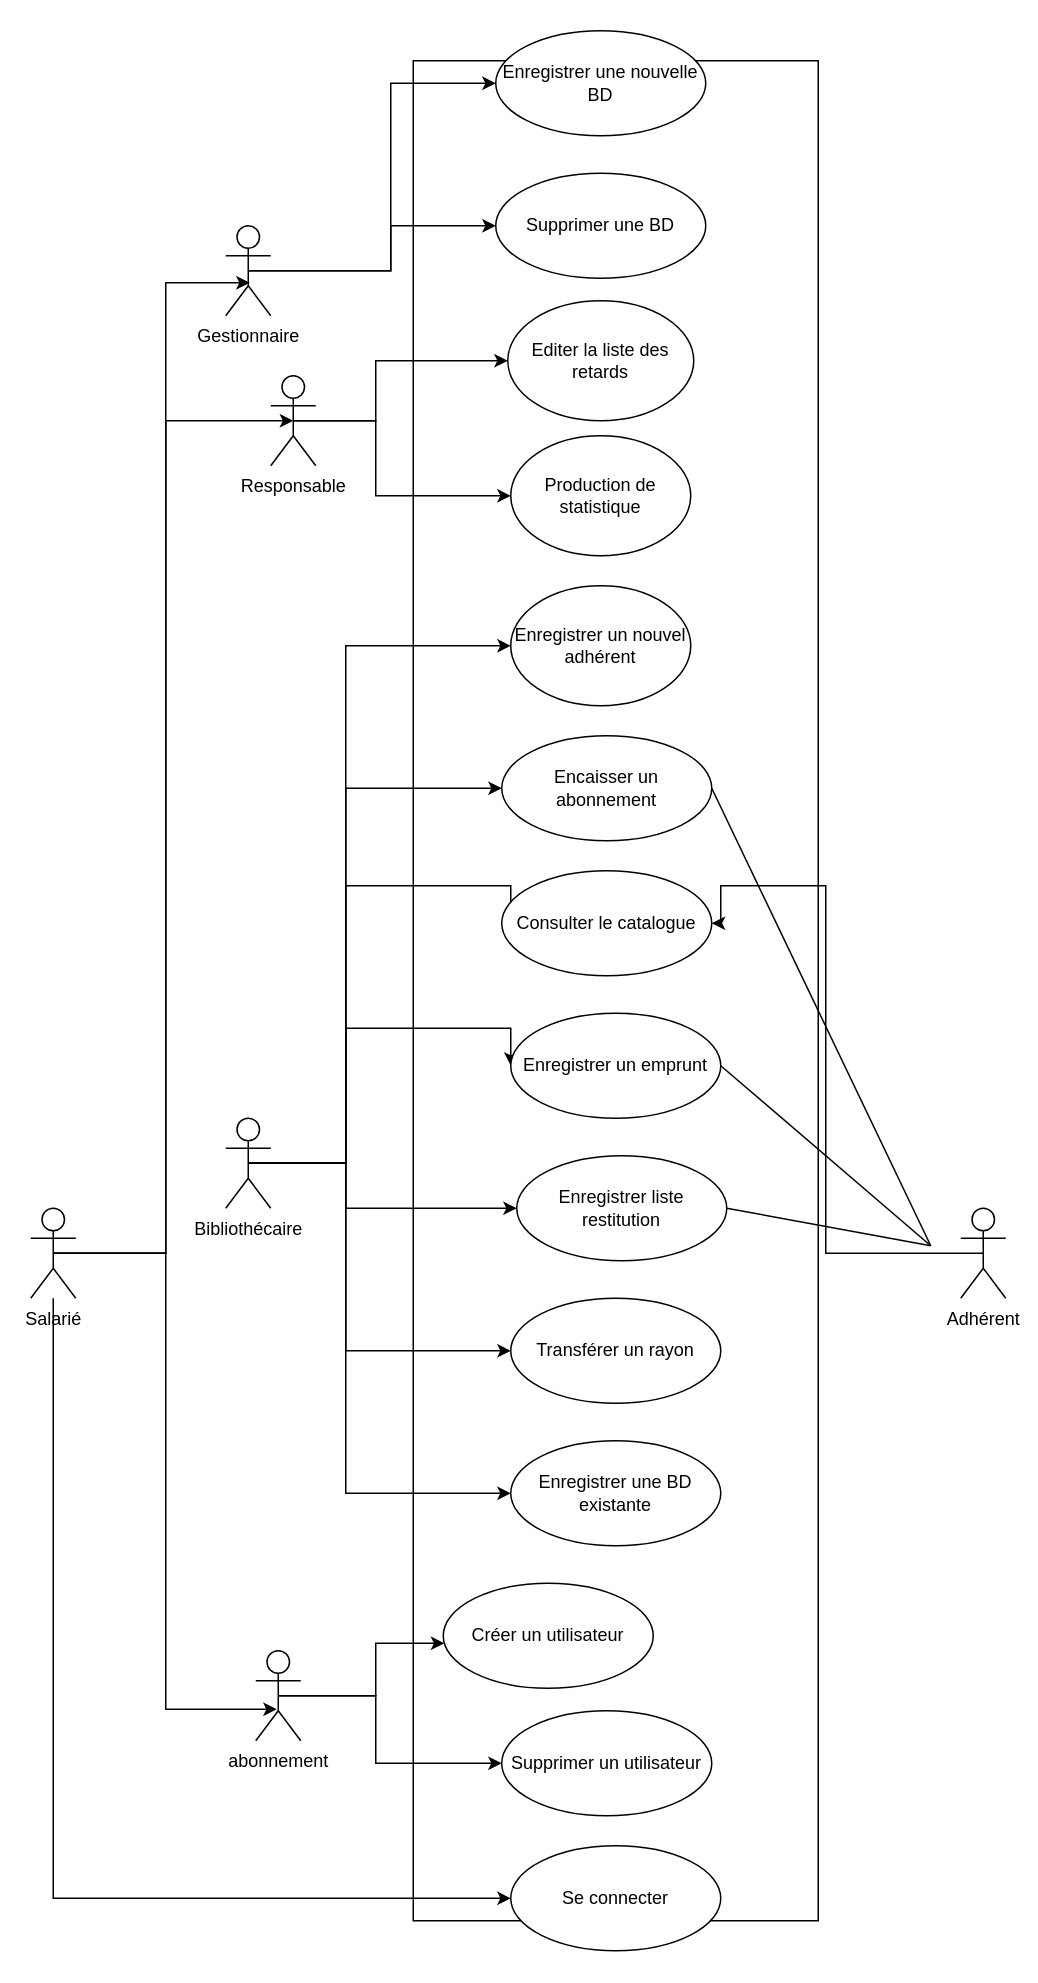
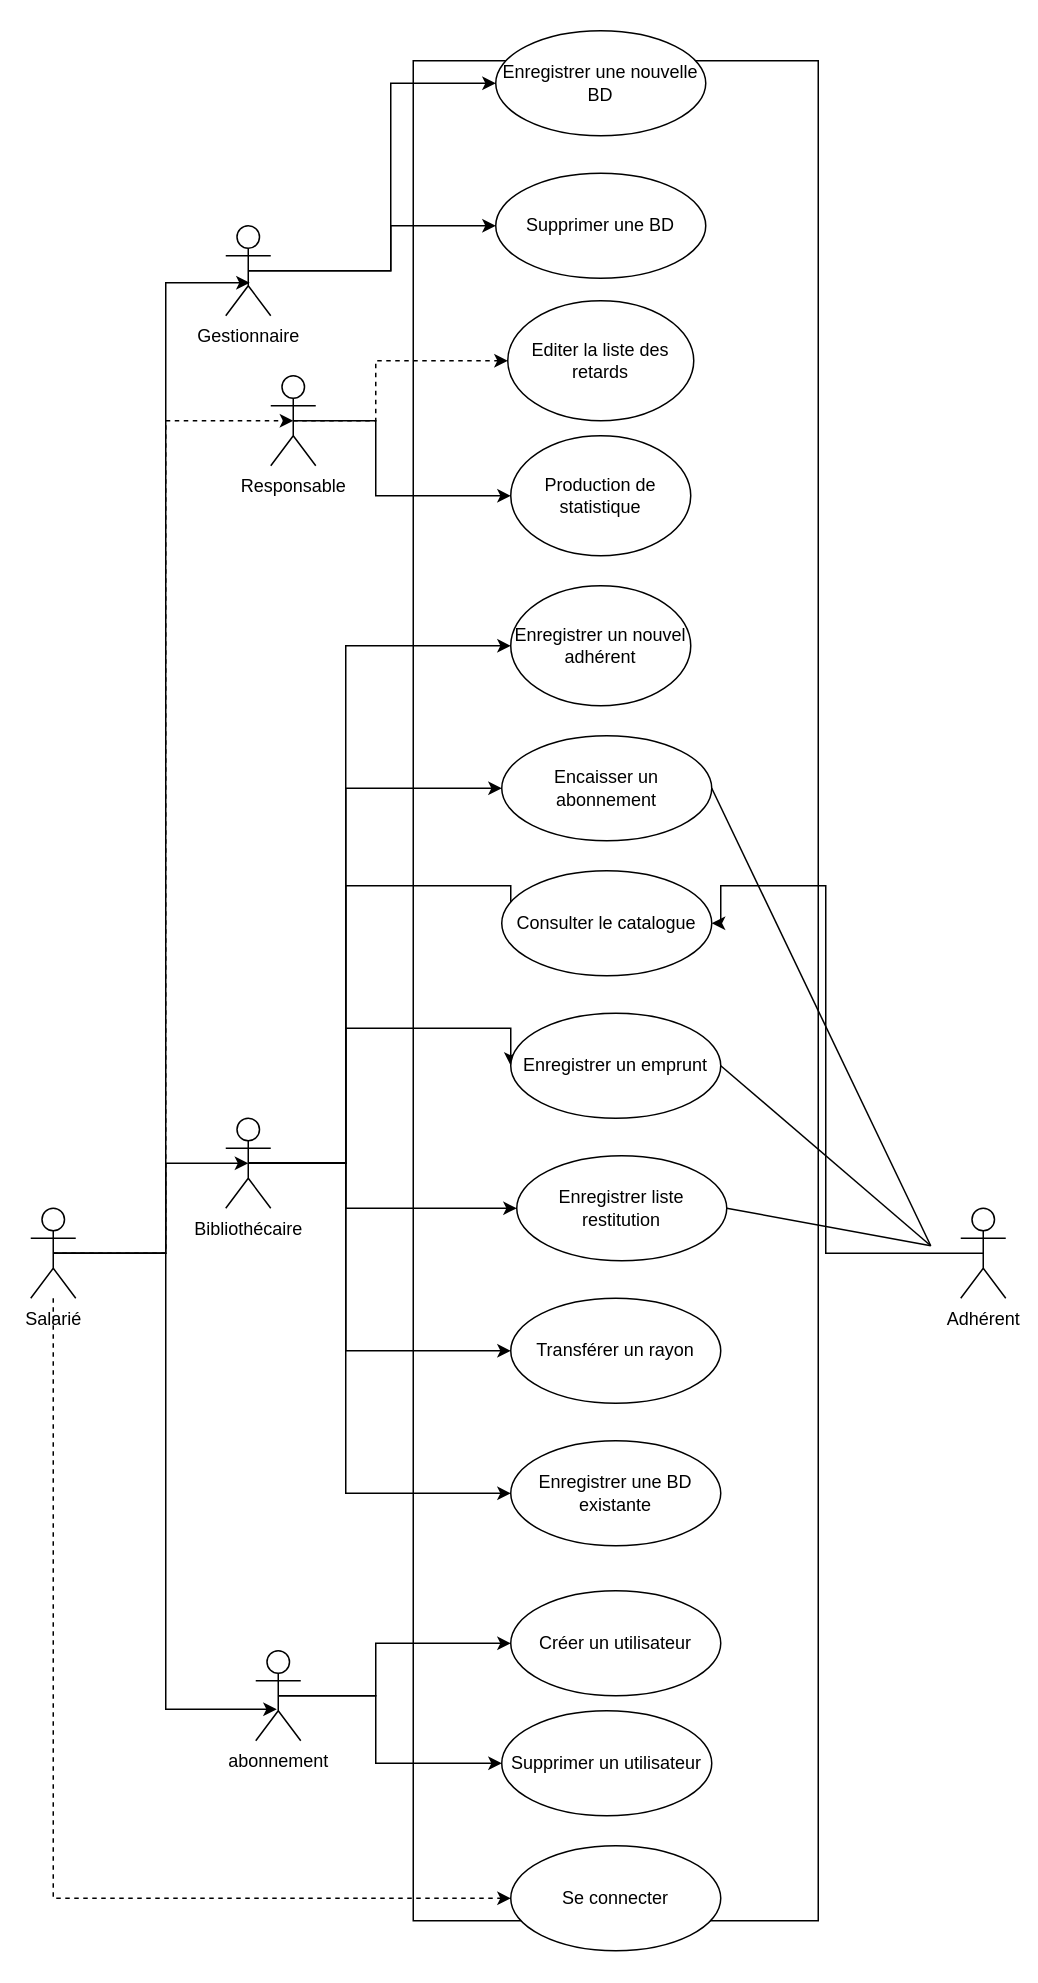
(405, 361) -> (405, 361)
(225, 421) -> (225, 421)
none -> (202, 1163)
(548, 1636) -> (616, 1643)
(53, 1835) -> (53, 1835)
